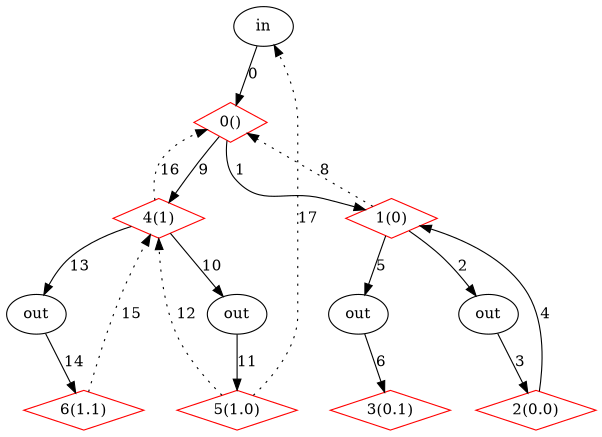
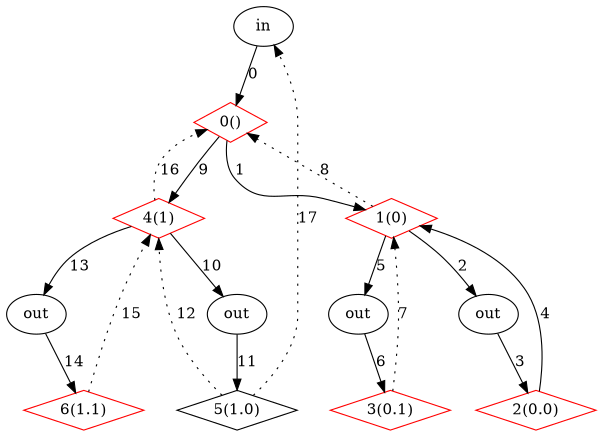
none -> (399, 320)
(237, 410) -> (237, 410)
